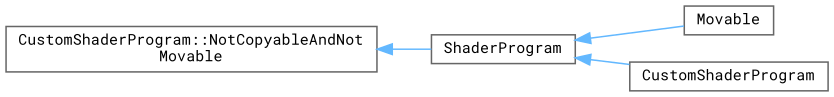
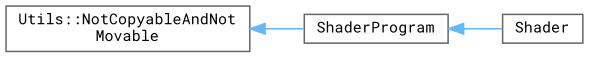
(729, 20) -> (543, 29)
(192, 49) -> (128, 29)
(729, 76) -> none
